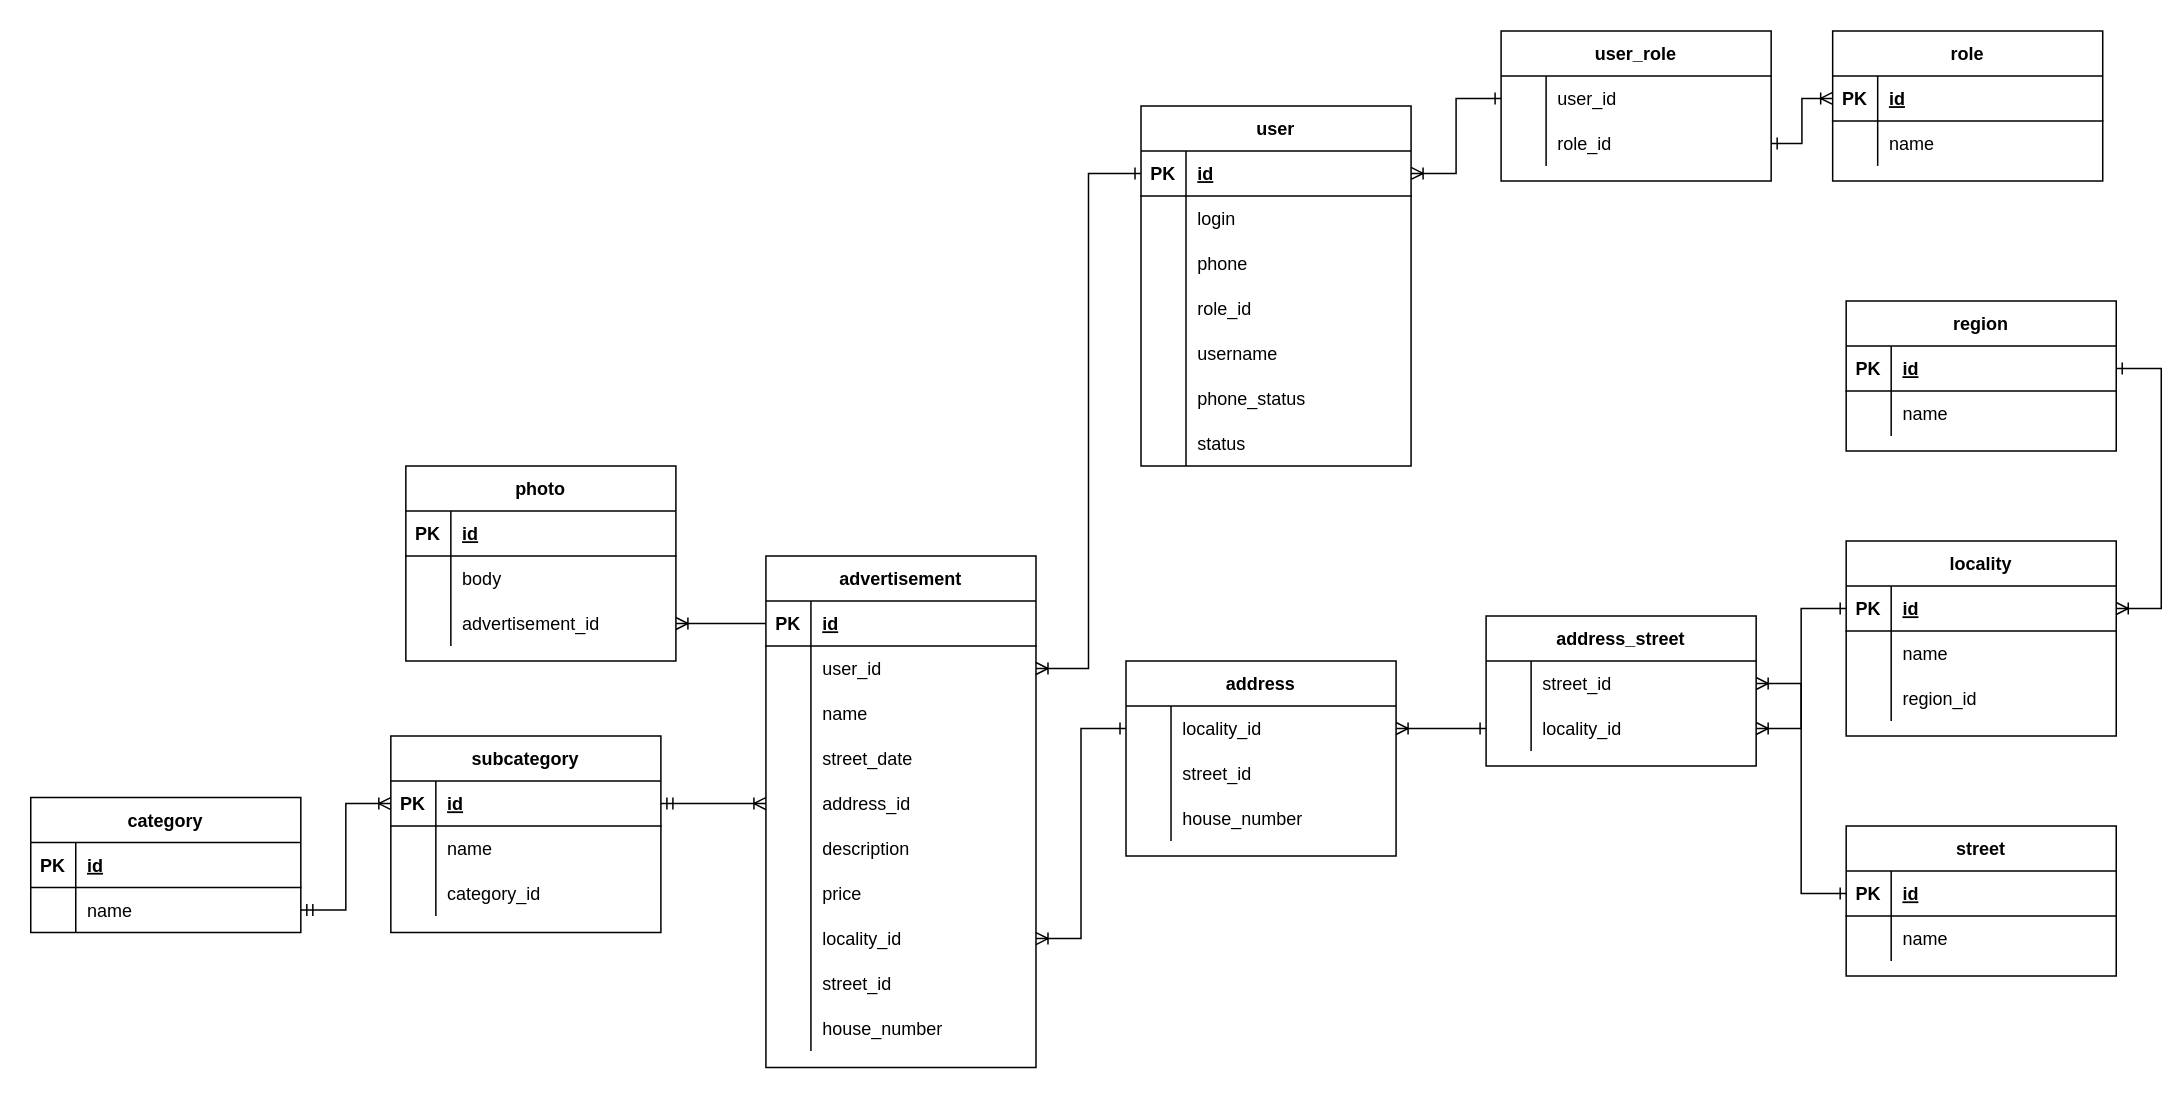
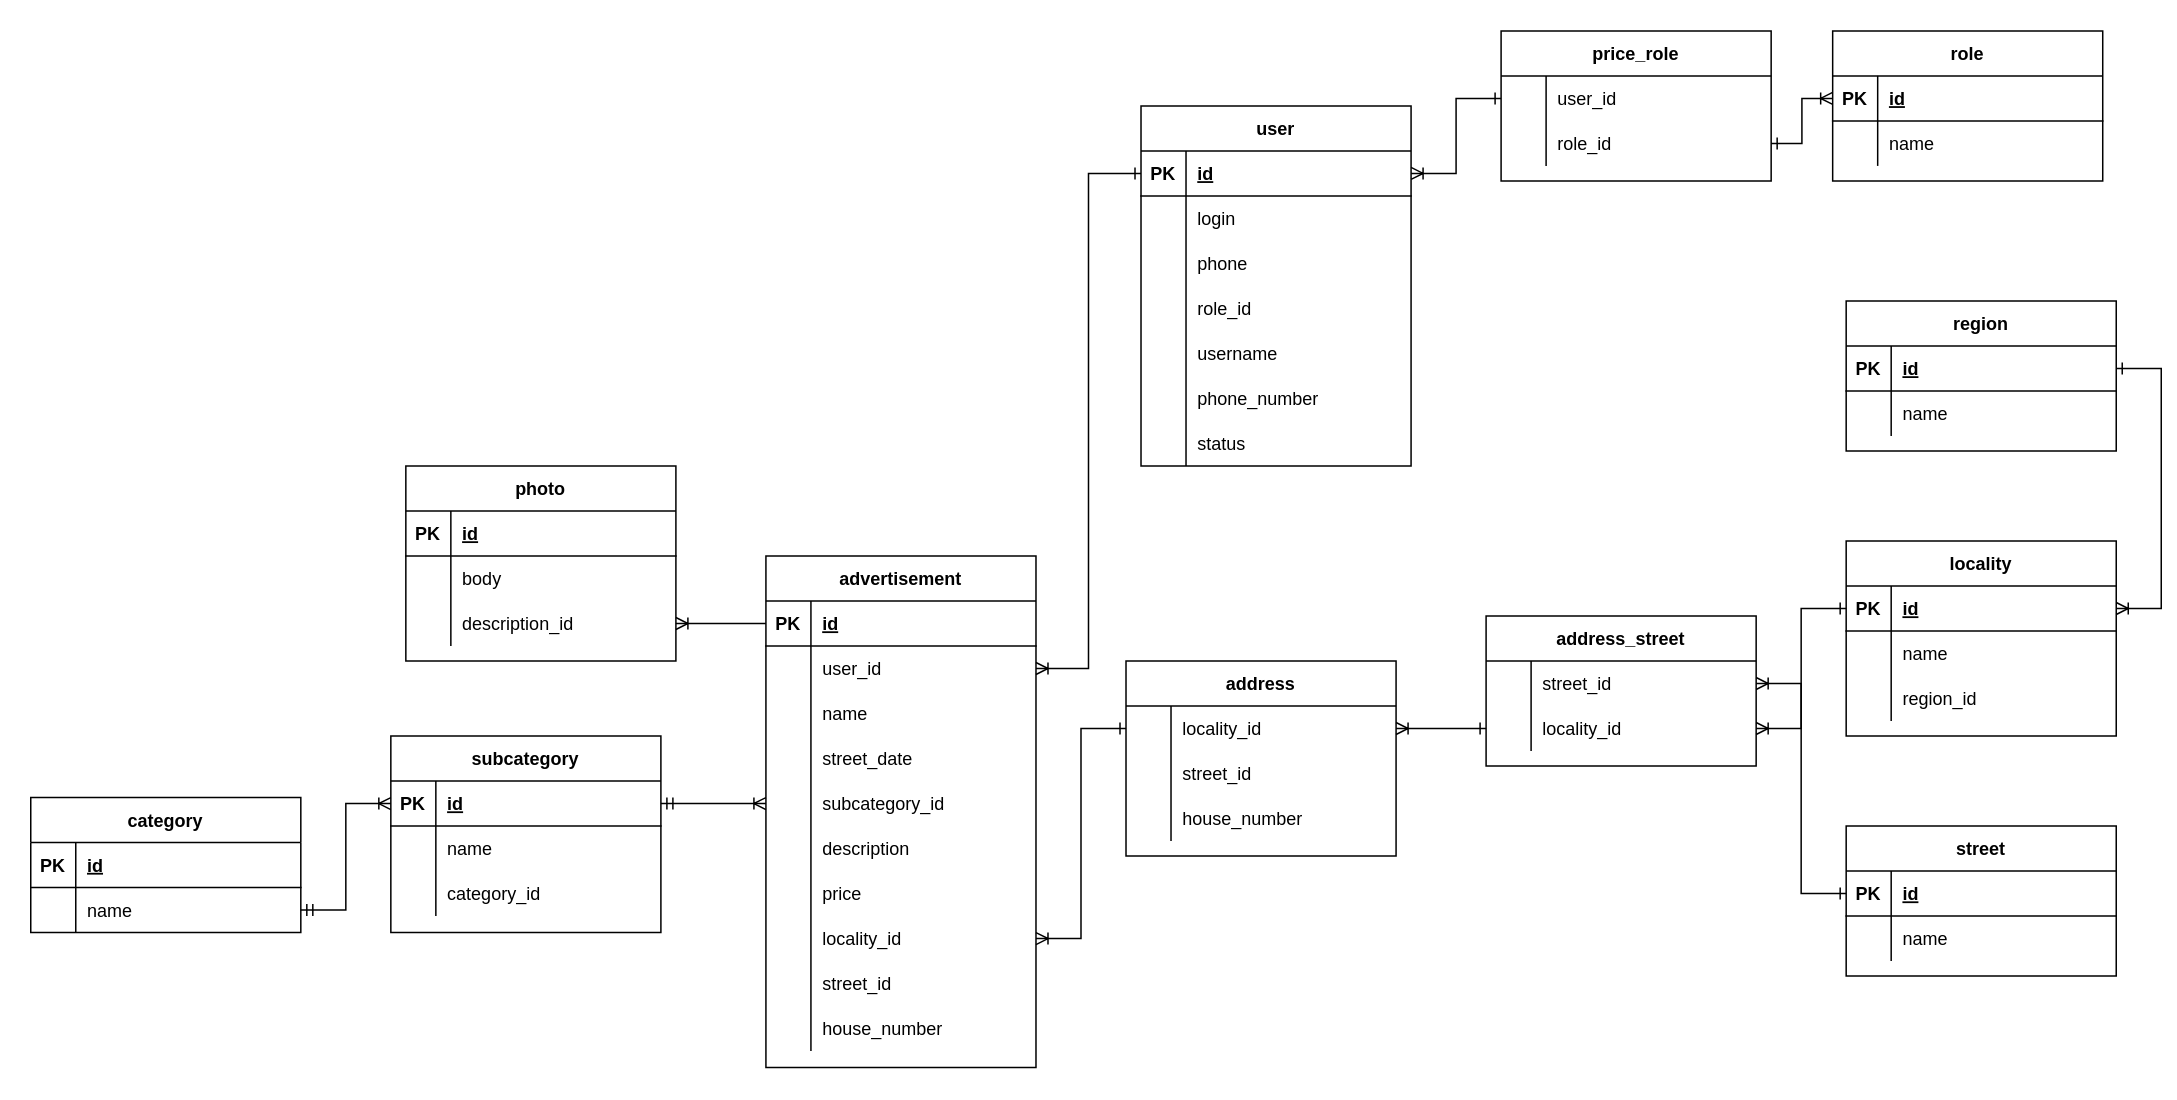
(1635, 54) -> (1635, 54)
(1257, 399) -> (1257, 399)
(538, 624) -> (526, 624)
(870, 804) -> (890, 804)
